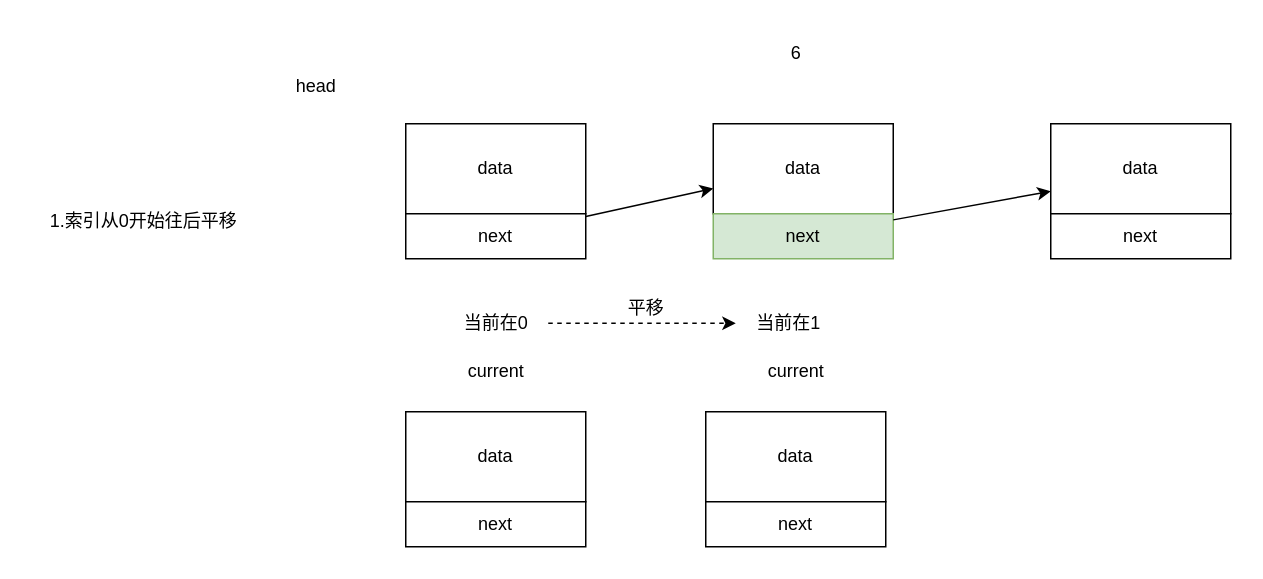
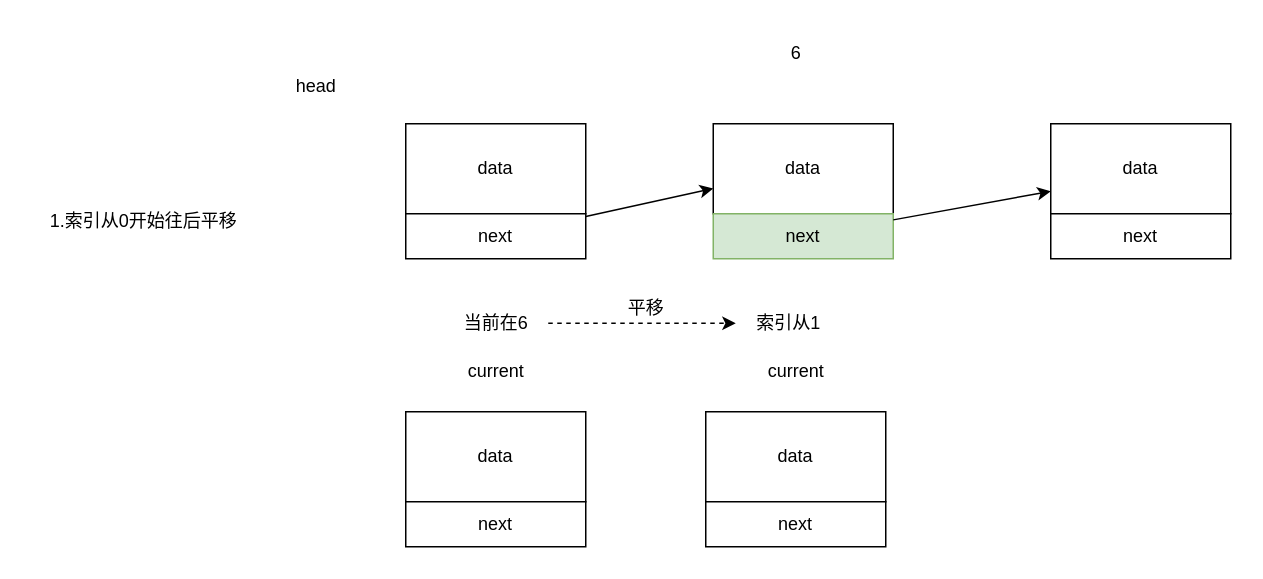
(497, 323) -> (497, 323)
(789, 323) -> (789, 323)
